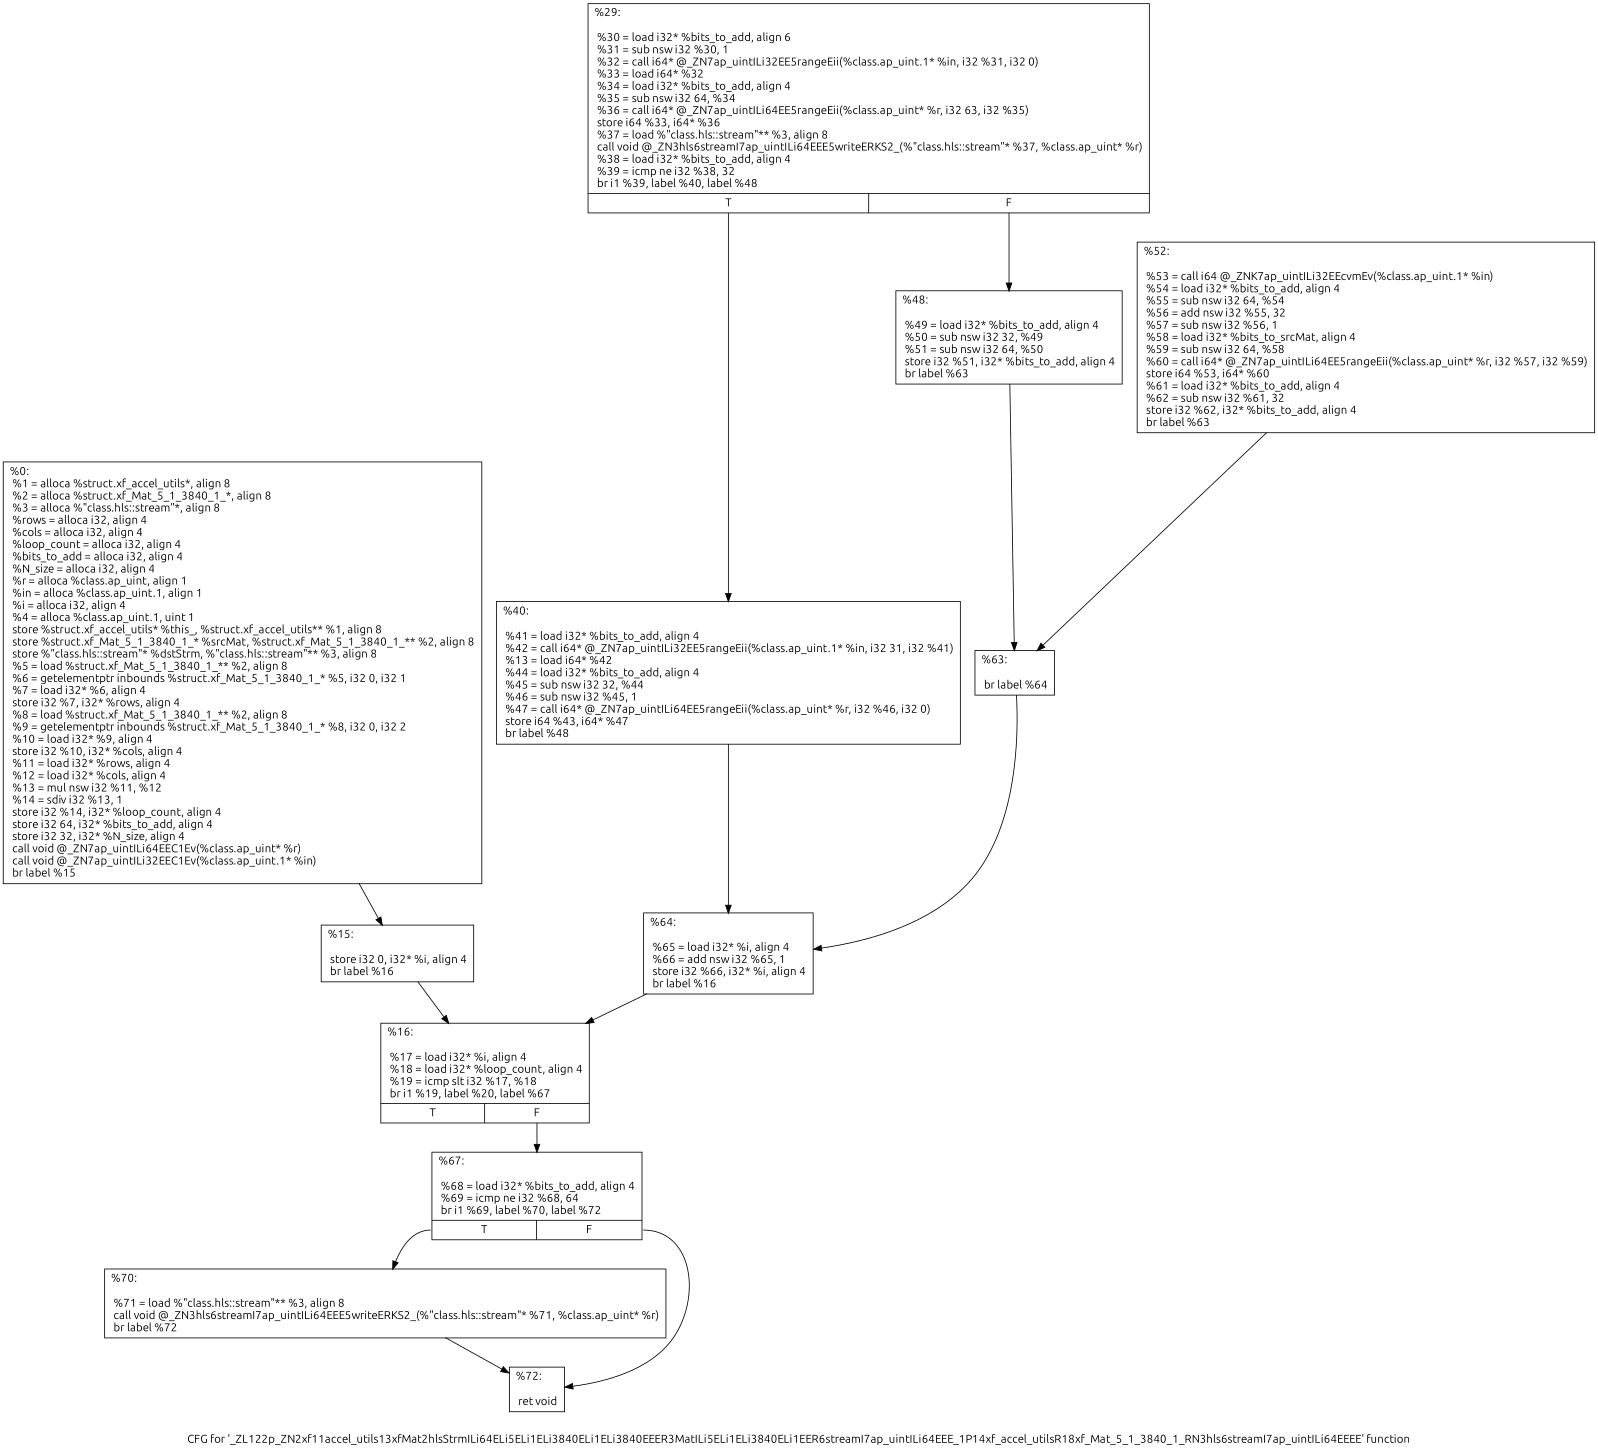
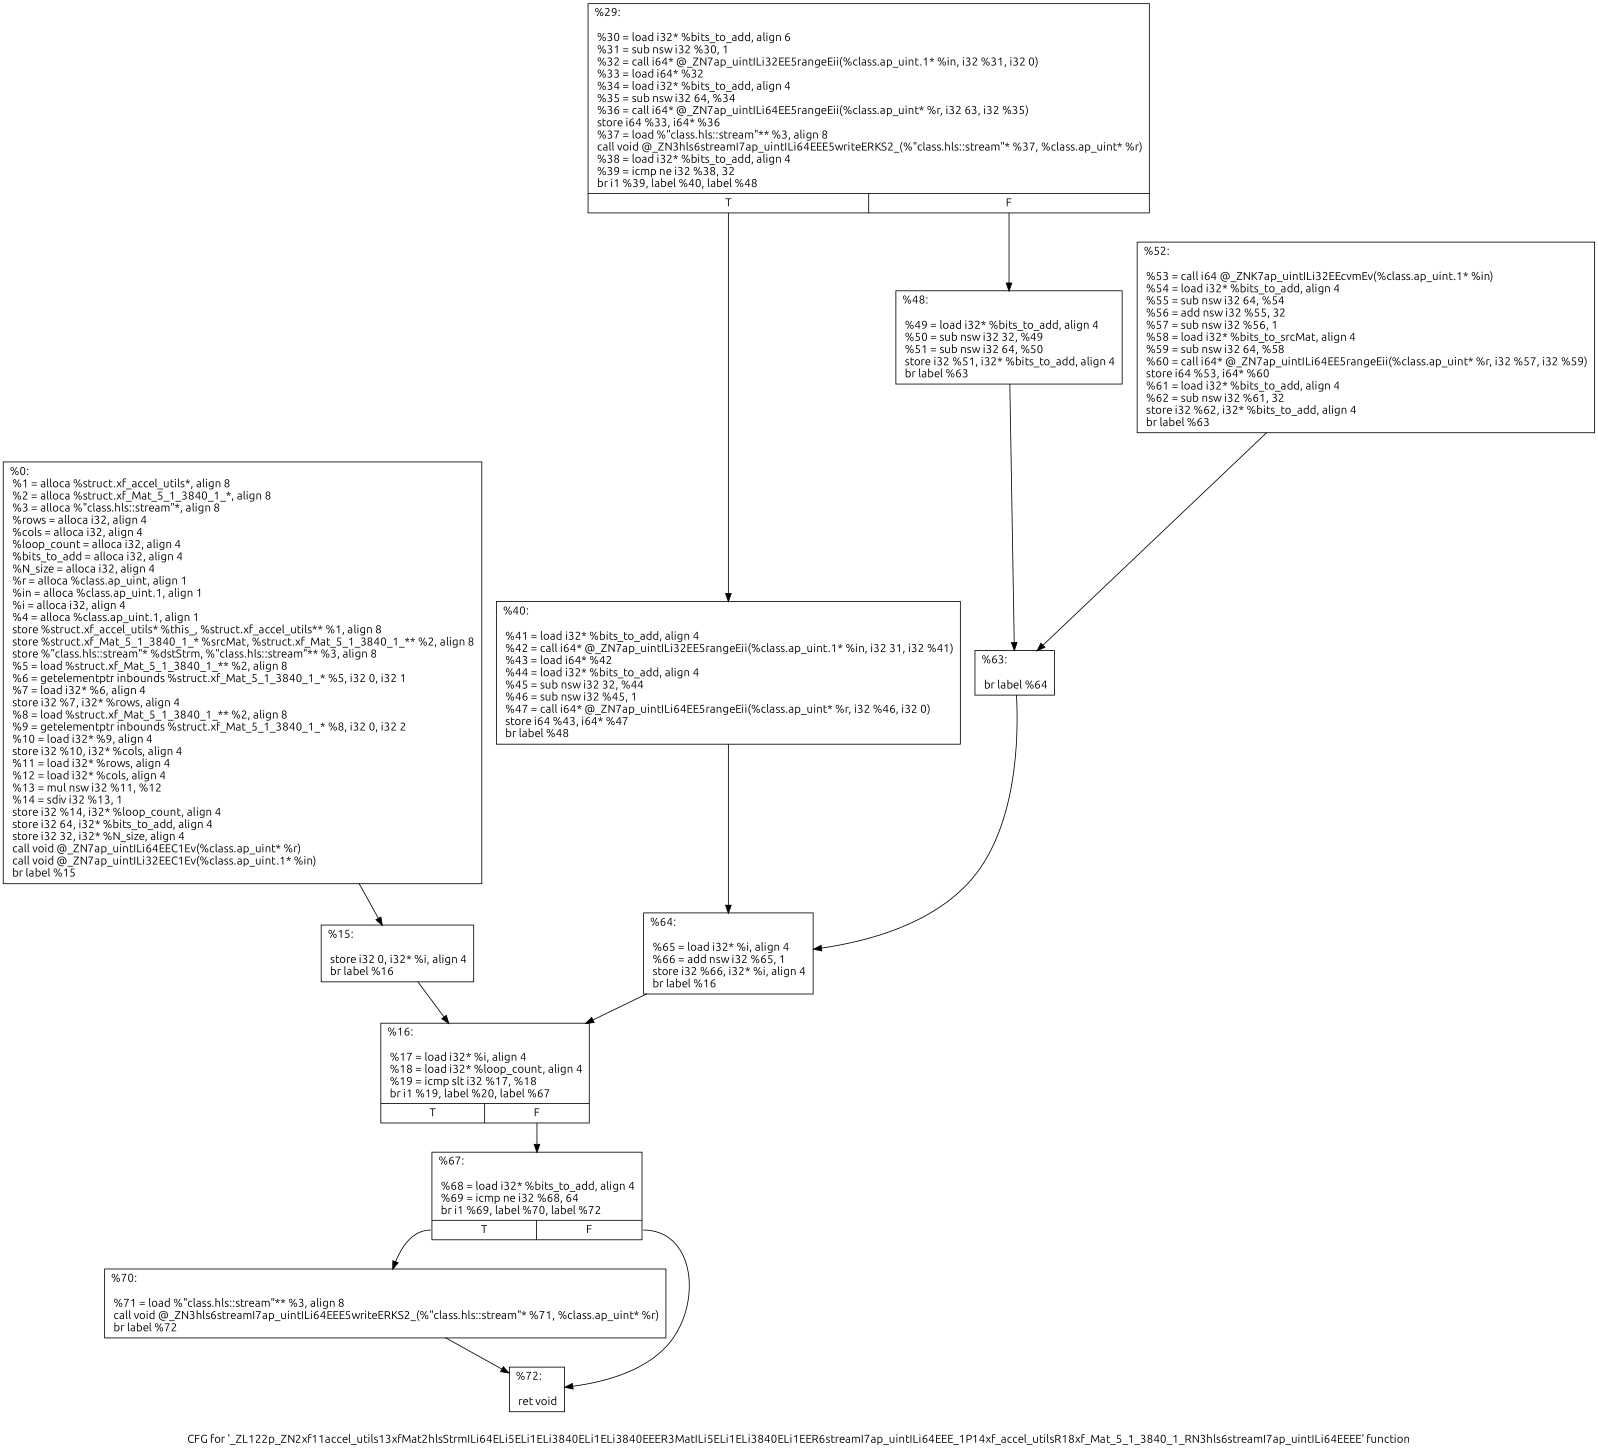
(103, 618) -> (105, 618)
(558, 661) -> (558, 661)
